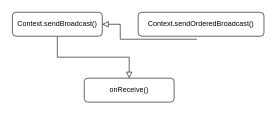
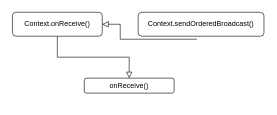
(57, 24) -> (57, 24)
(129, 90) -> (129, 86)
